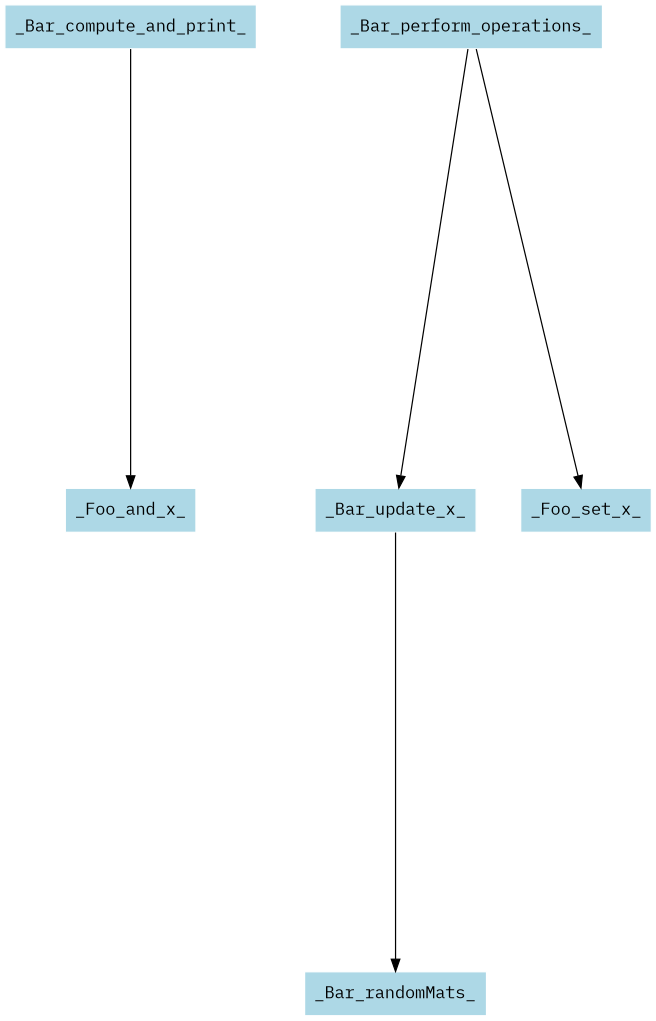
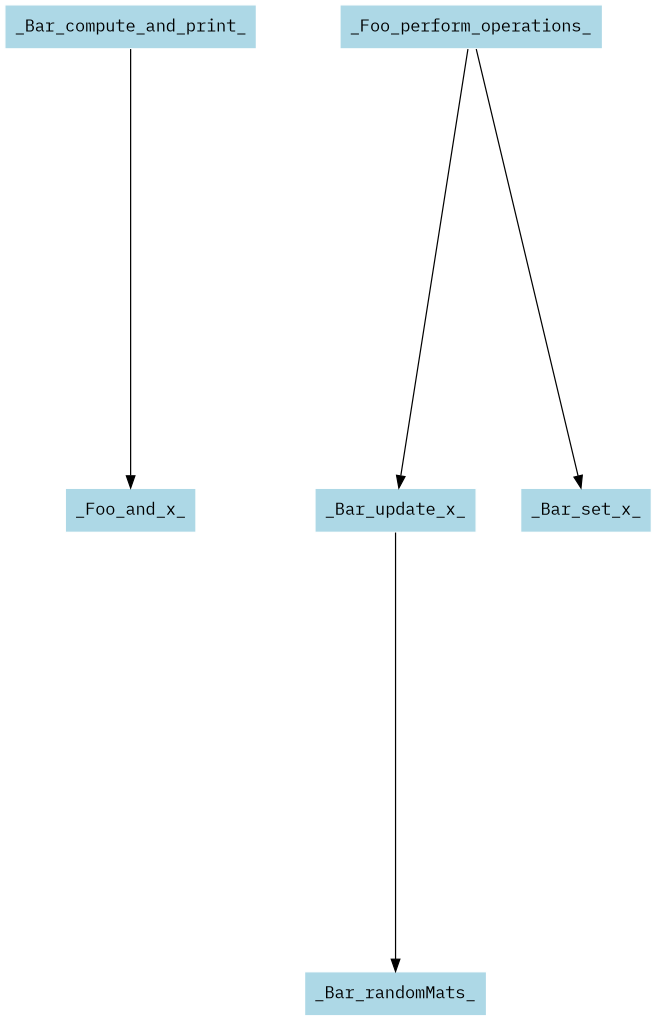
(471, 27) -> (471, 27)
(586, 510) -> (586, 510)
